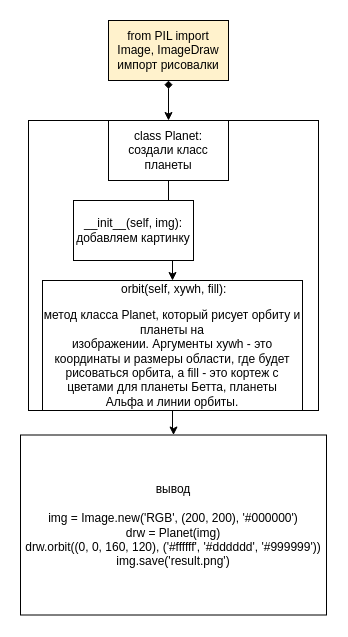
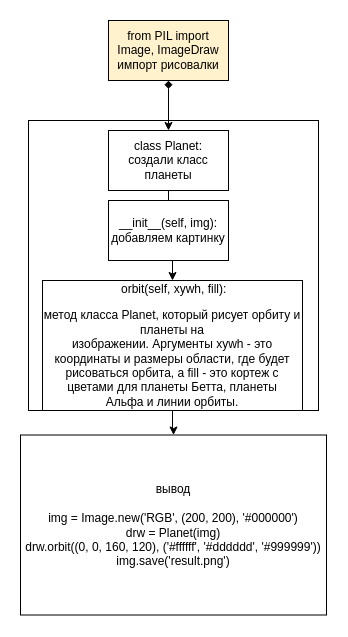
(169, 151) -> (169, 161)
(134, 231) -> (169, 231)
